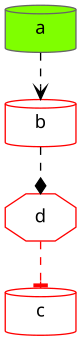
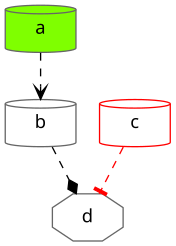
(41, 123) -> (41, 123)
(41, 217) -> (88, 217)
(41, 261) -> (113, 167)
